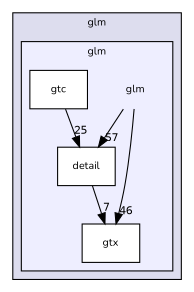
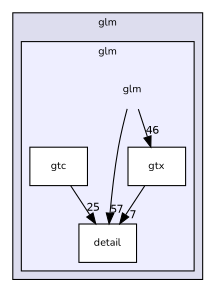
(97, 200) -> (135, 200)
